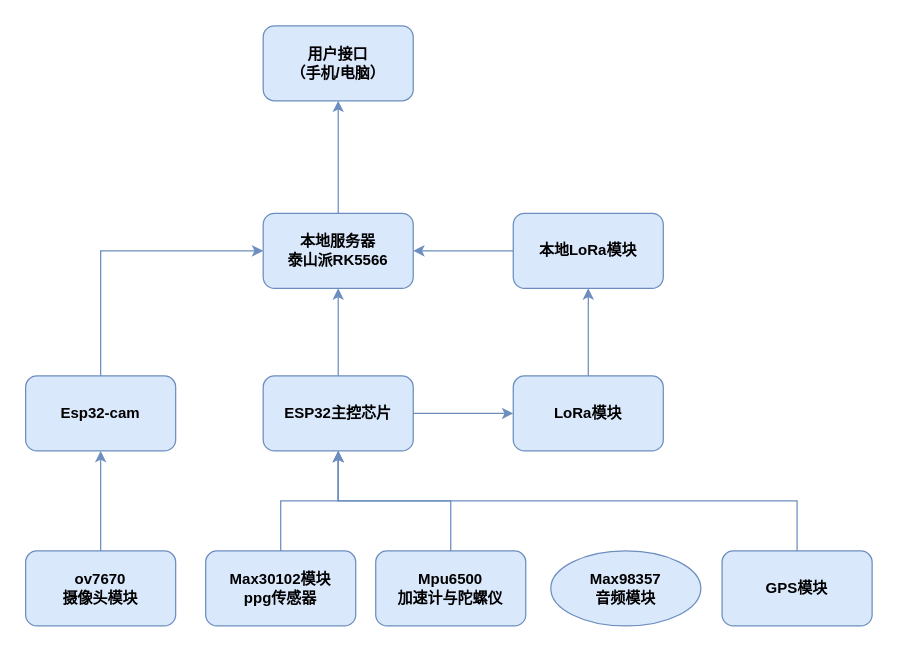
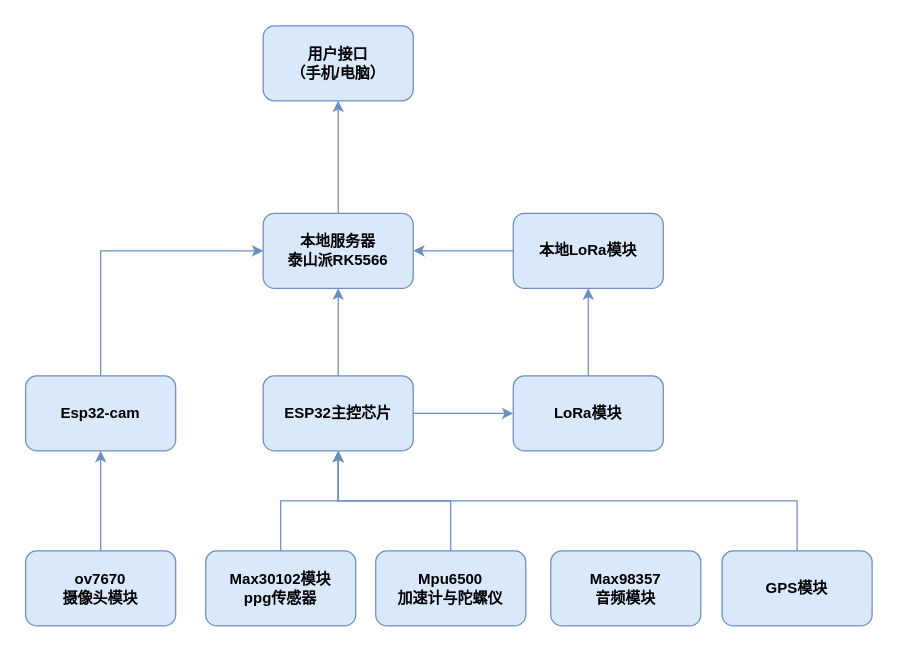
(626, 588) -> (626, 588)
